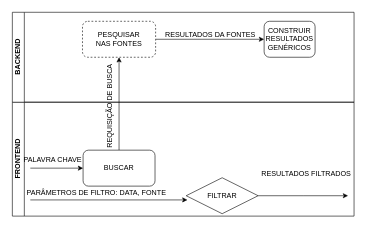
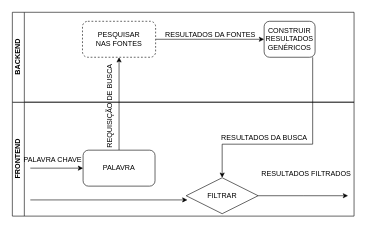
none -> (264, 138)
none -> (313, 144)
(119, 168) -> (119, 168)
(96, 194) -> none
